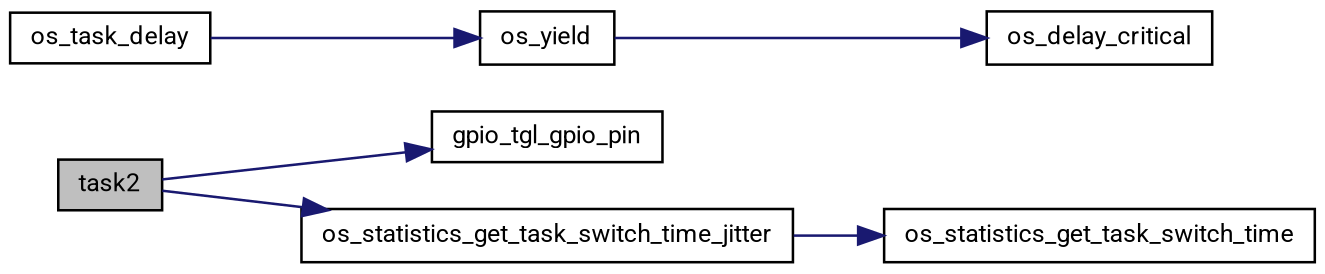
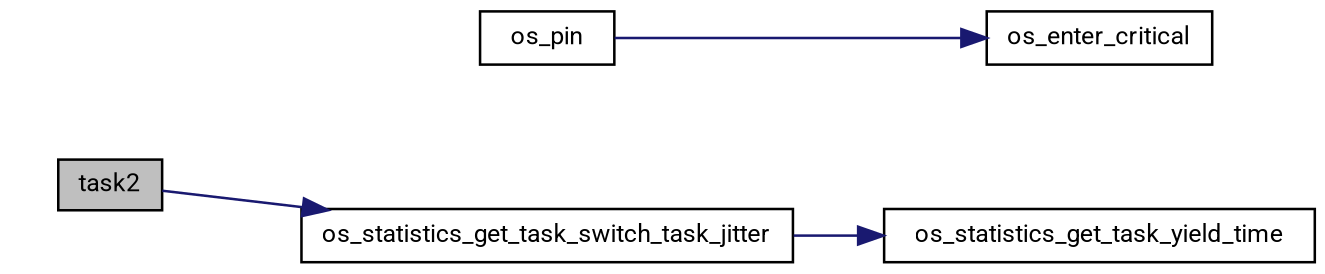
(110, 38) -> none
(547, 38) -> (547, 38)
(1099, 38) -> (1099, 38)
(547, 137) -> none
(547, 236) -> (547, 236)
(1099, 236) -> (1099, 236)
